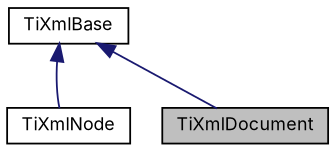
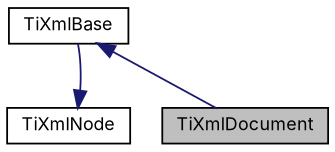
(57, 85) -> (81, 67)
